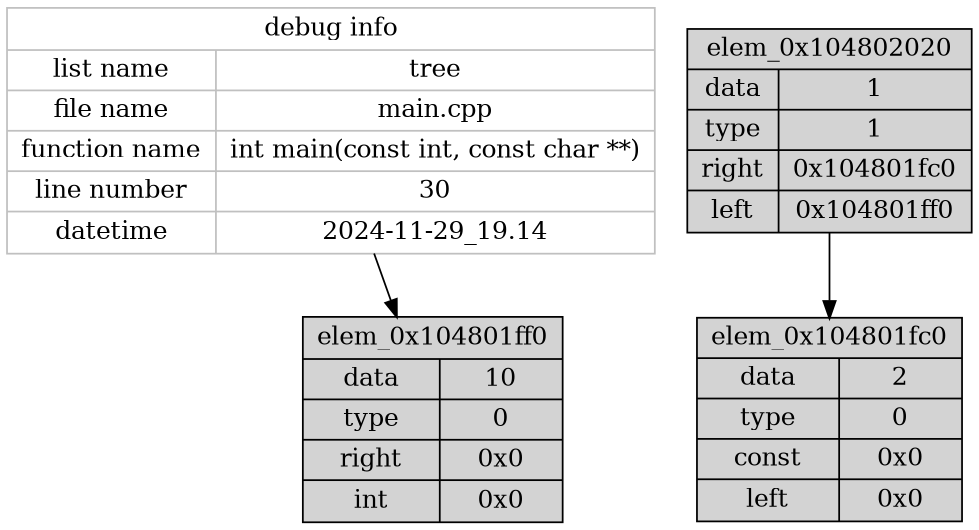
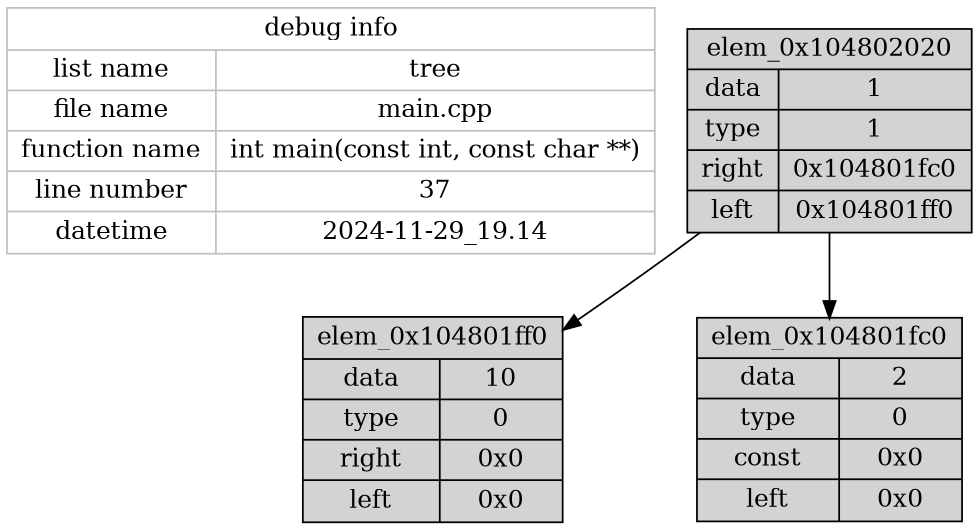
(435, 190) -> (435, 190)
(383, 277) -> (640, 276)
(371, 500) -> (371, 500)
